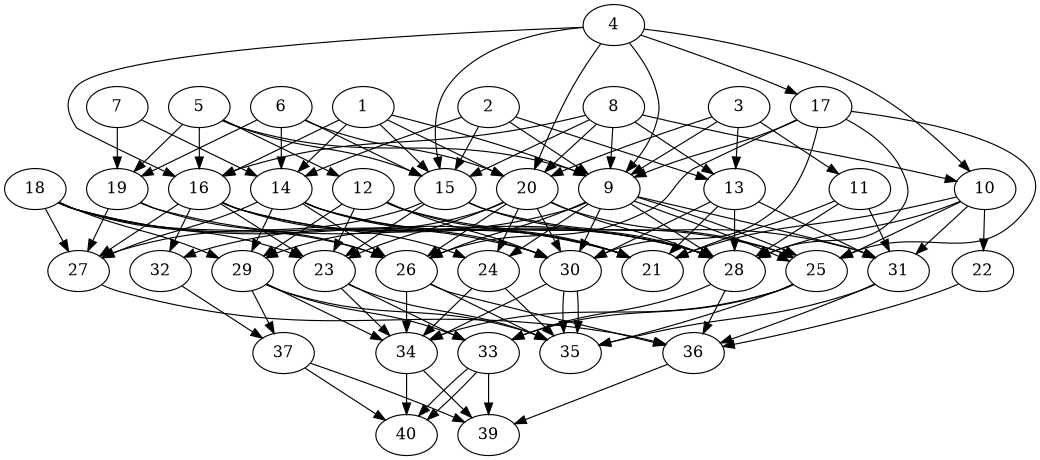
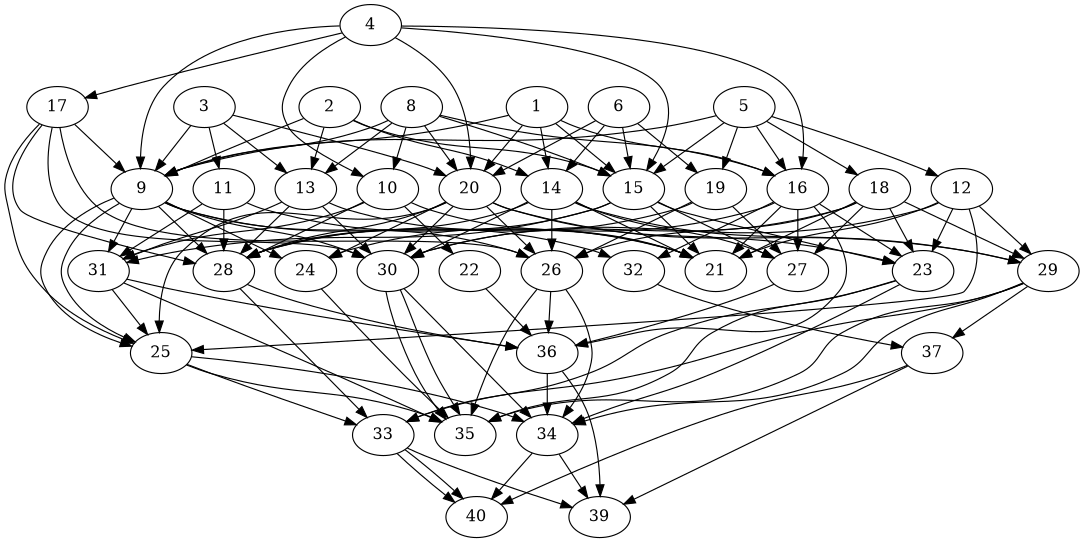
(117, 107) -> none
none -> (811, 147)
none -> (671, 226)
(906, 228) -> (126, 308)
(461, 230) -> (766, 331)
(454, 306) -> (547, 388)
